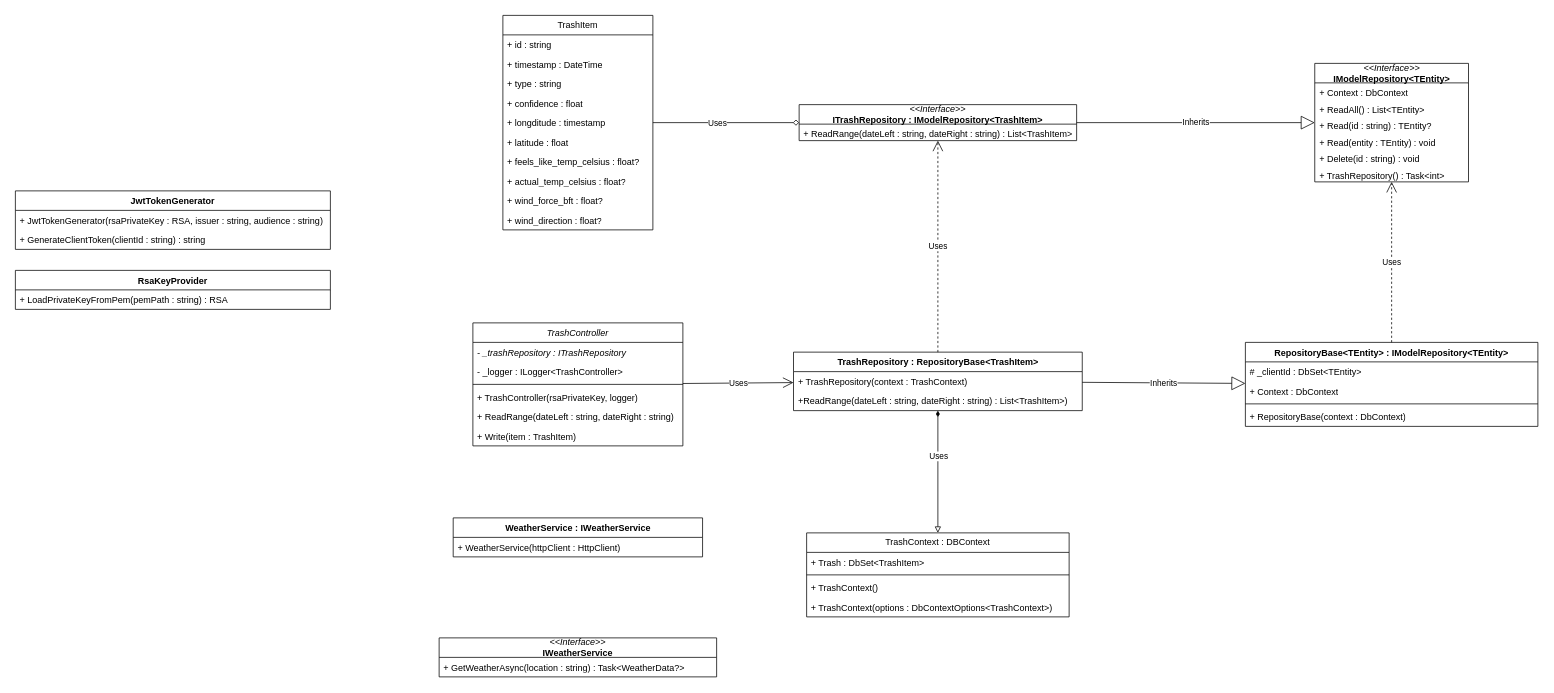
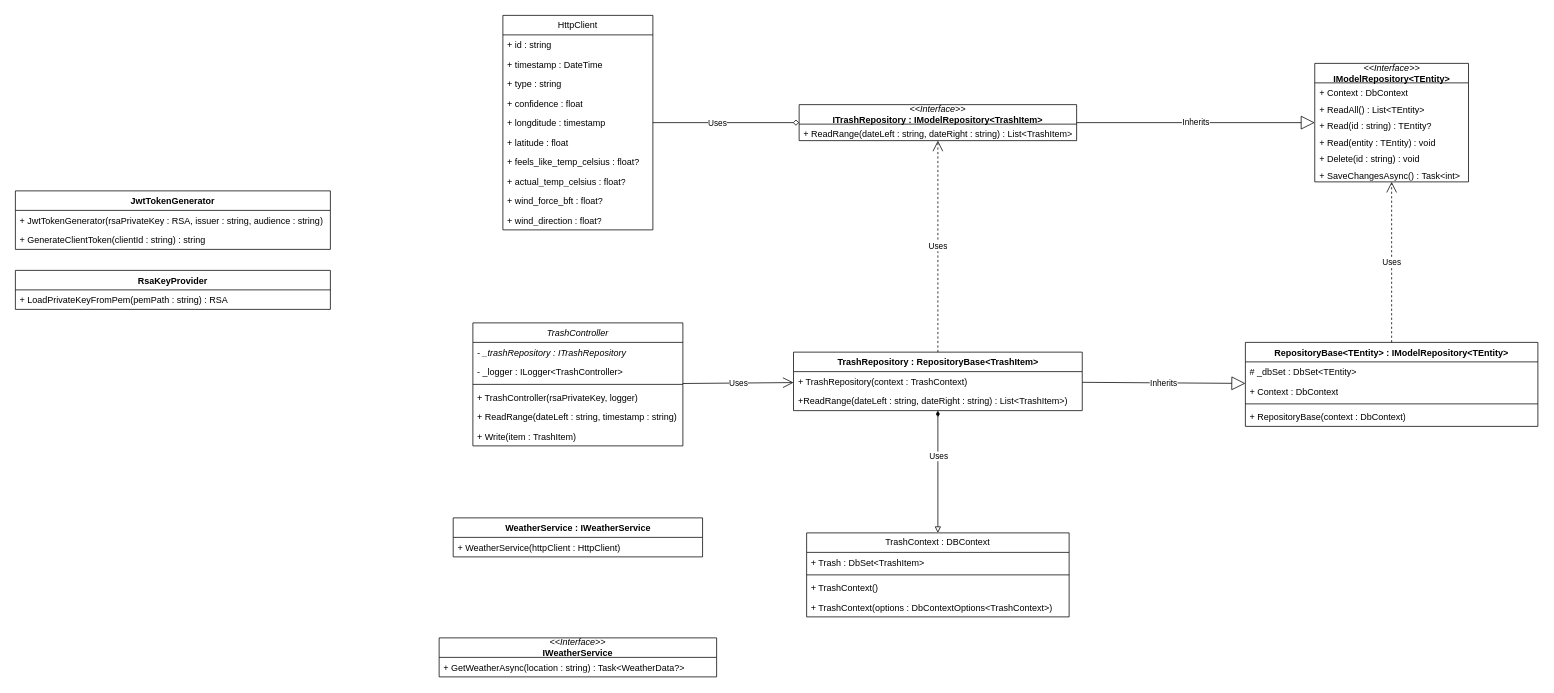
(578, 25) -> (578, 25)
(1391, 176) -> (1393, 181)
(1312, 373) -> (1307, 373)
(589, 417) -> (589, 417)
